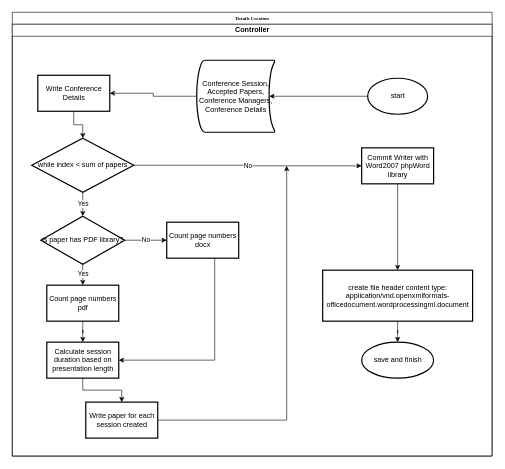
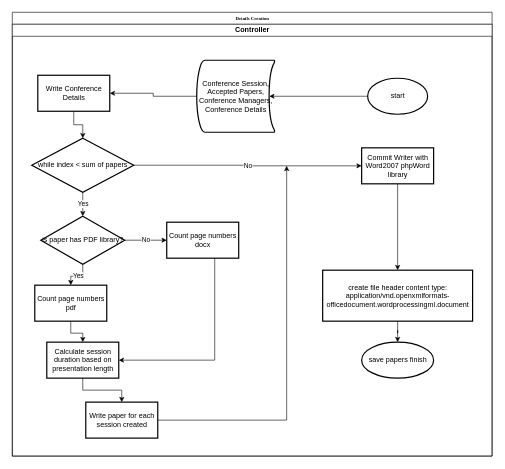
(83, 303) -> (71, 303)
(398, 360) -> (398, 360)
